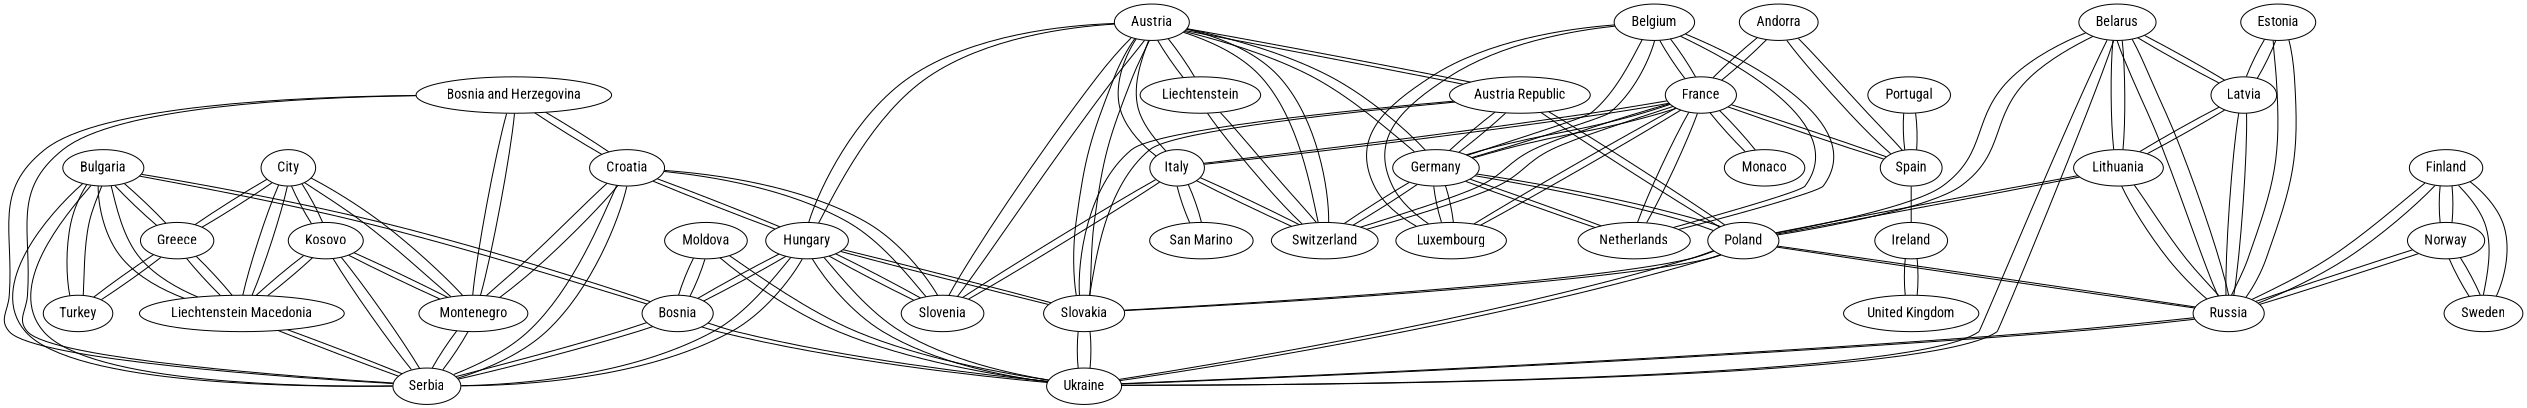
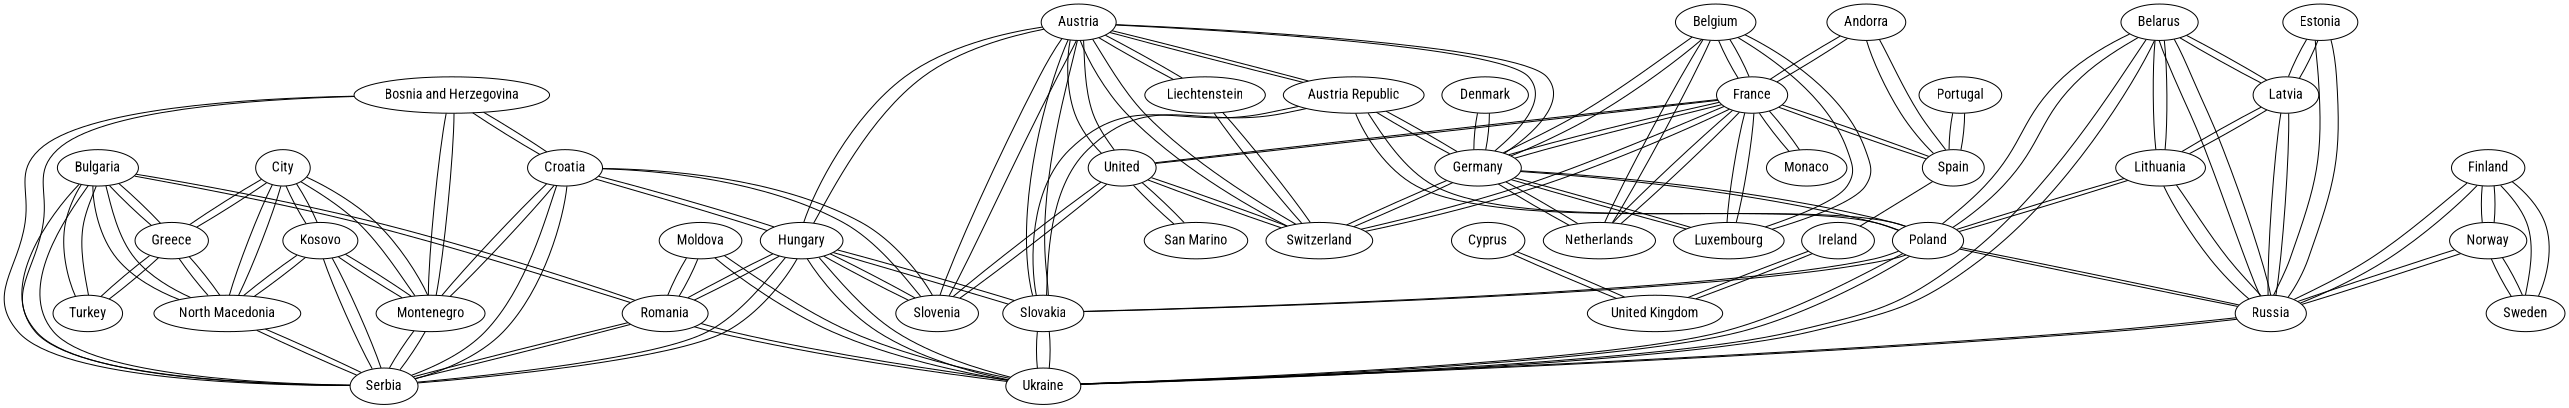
none -> (1485, 95)
(1177, 168) -> (1122, 168)
none -> (1488, 241)
(242, 313) -> (227, 313)
(678, 313) -> (665, 313)
